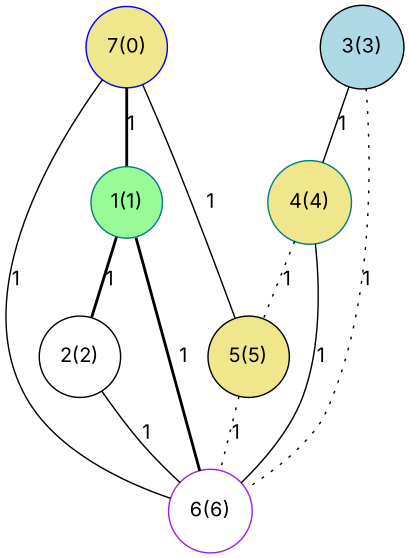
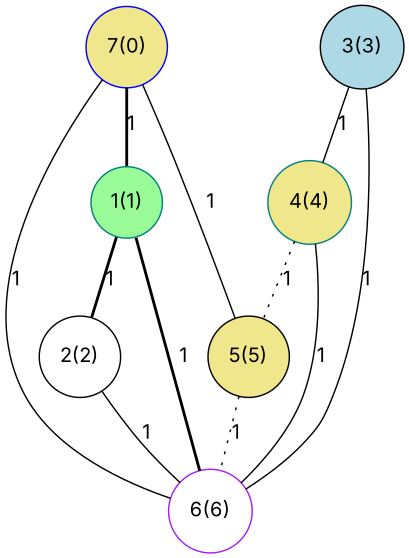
(357, 309) -> (357, 309)
